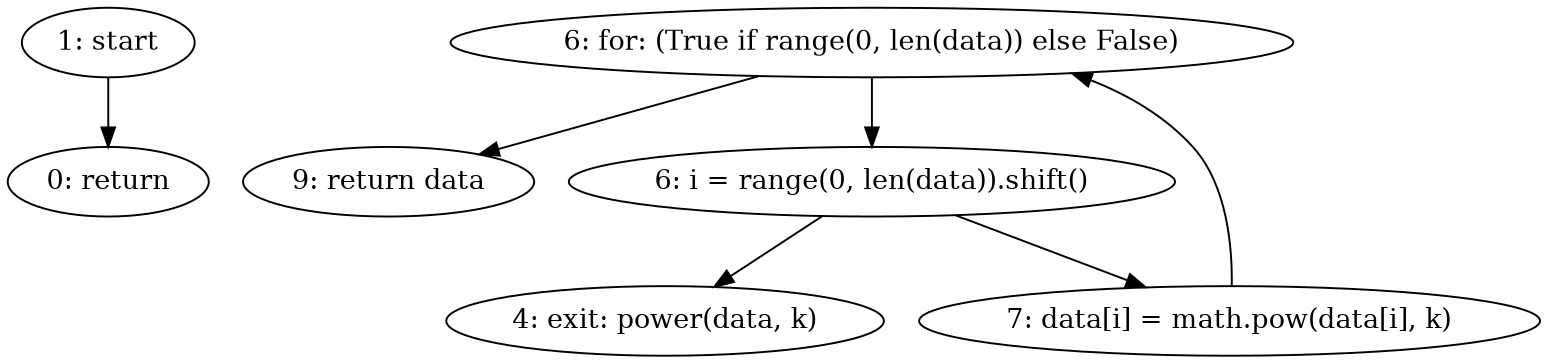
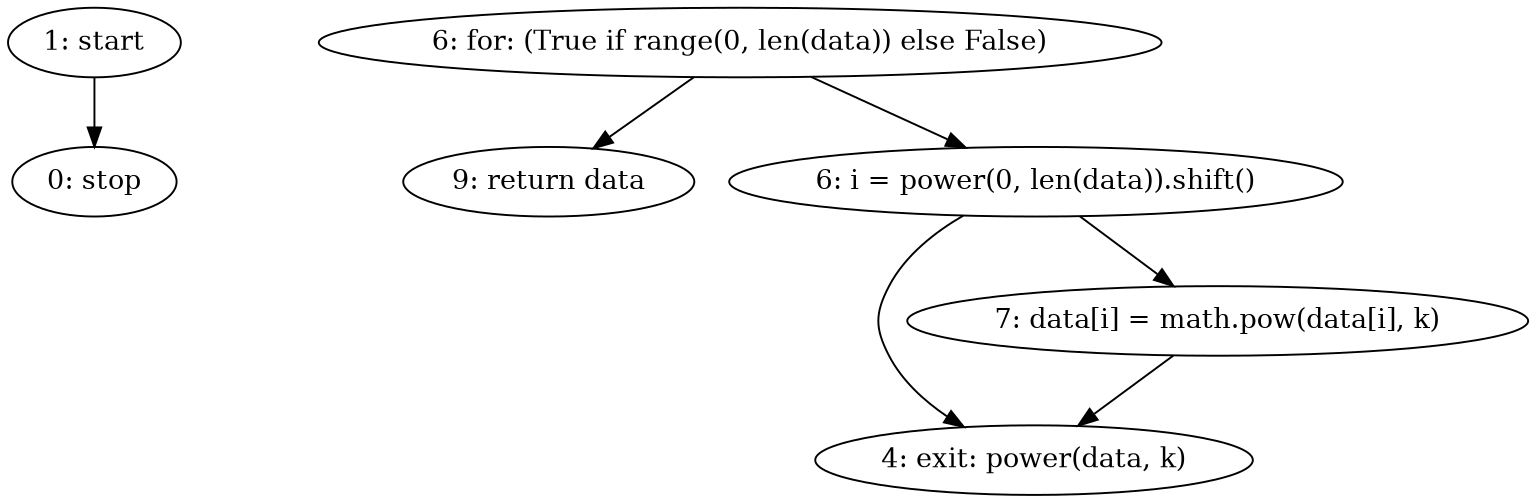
(1200, 156) -> (1134, 385)
(108, 182) -> (94, 182)
(872, 182) -> (1036, 182)
